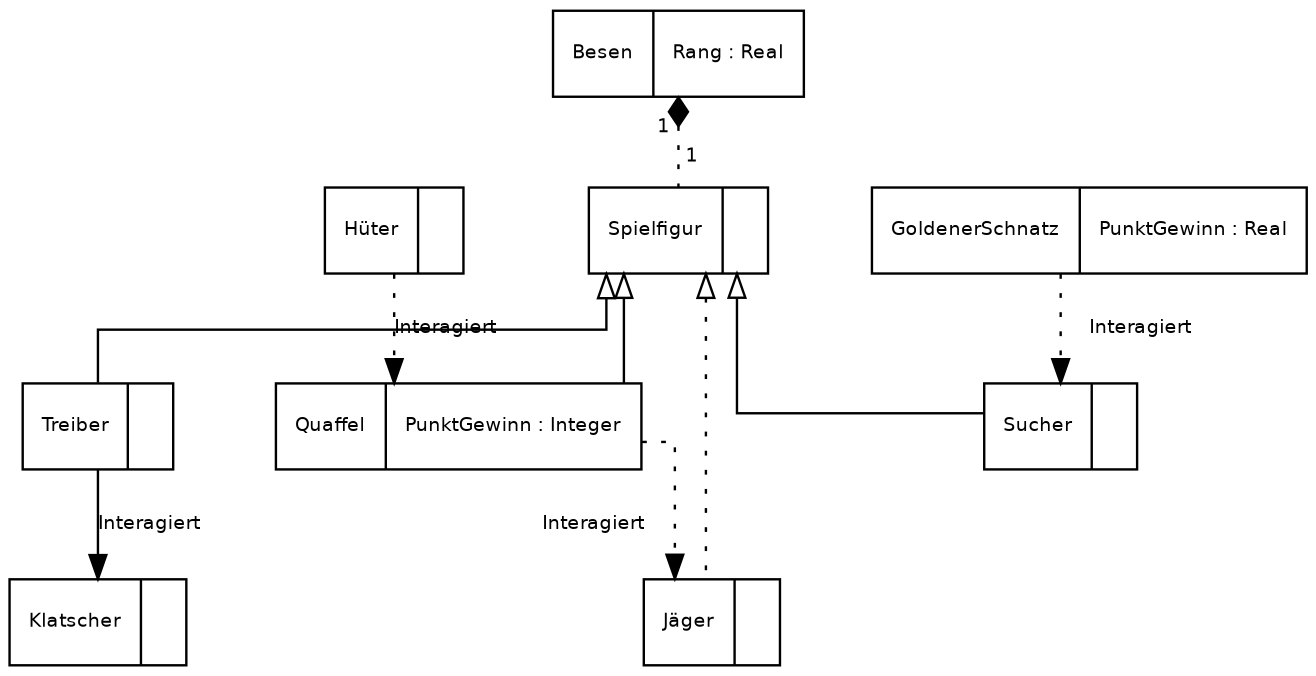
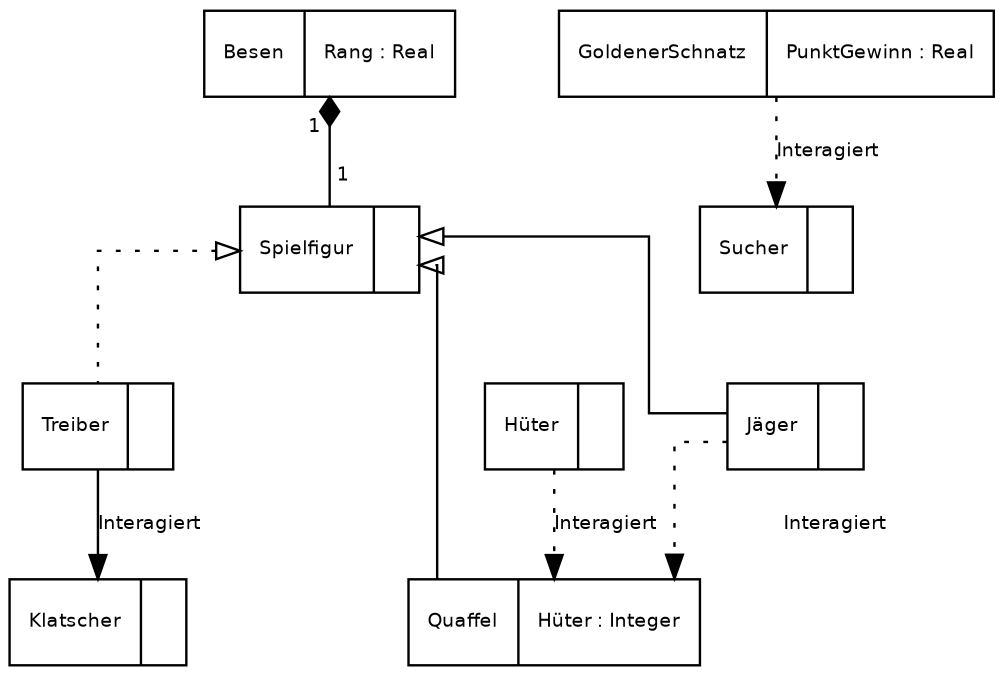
(678, 157) -> (330, 166)
(341, 330) -> (98, 258)
(803, 413) -> none
(514, 425) -> (609, 621)
(706, 438) -> (649, 261)
(675, 482) -> (674, 472)
